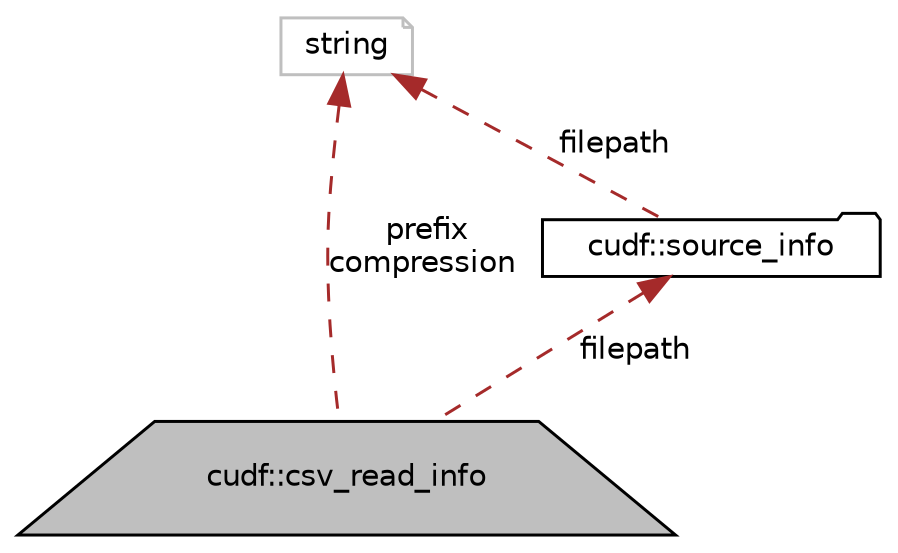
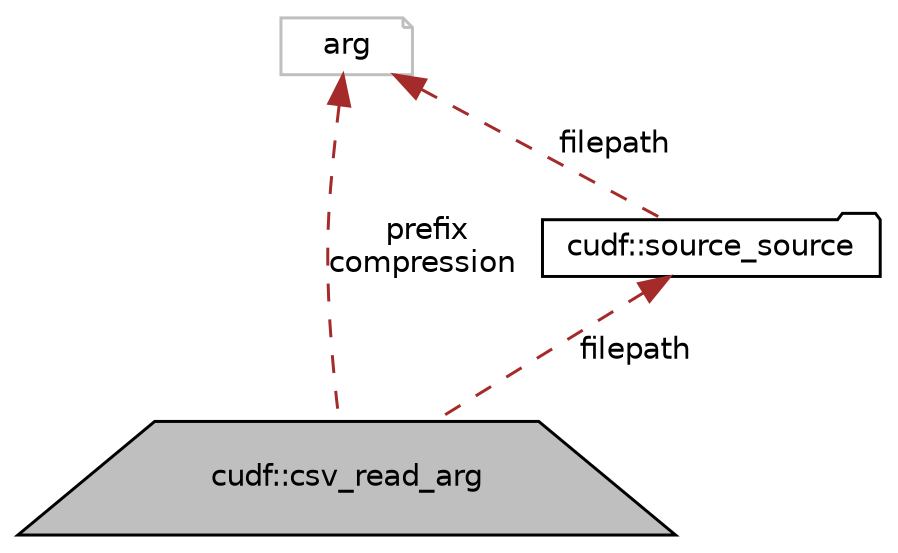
(347, 46) -> (347, 46)
(711, 248) -> (711, 248)
(347, 478) -> (347, 478)
